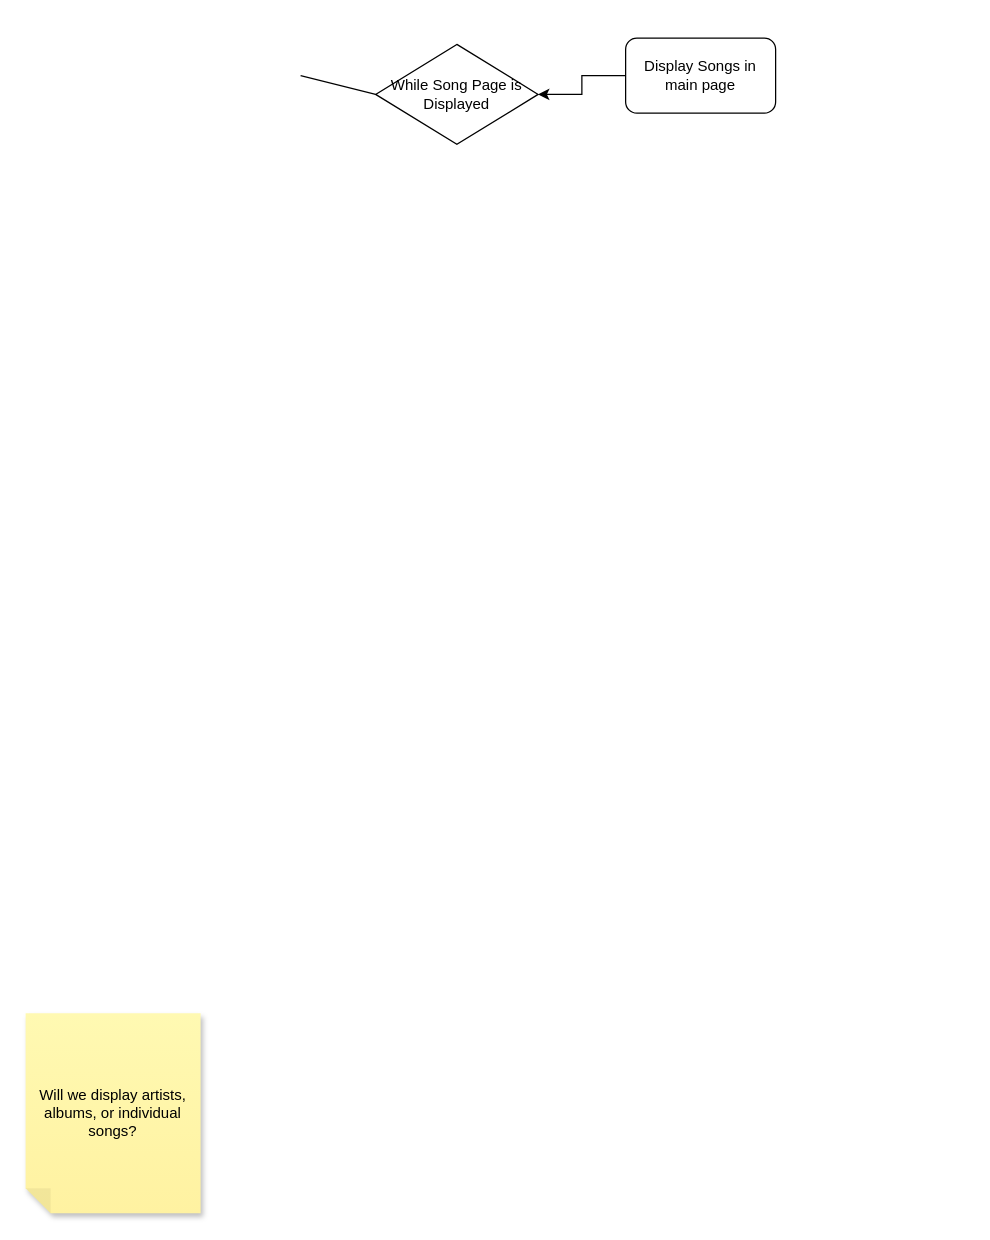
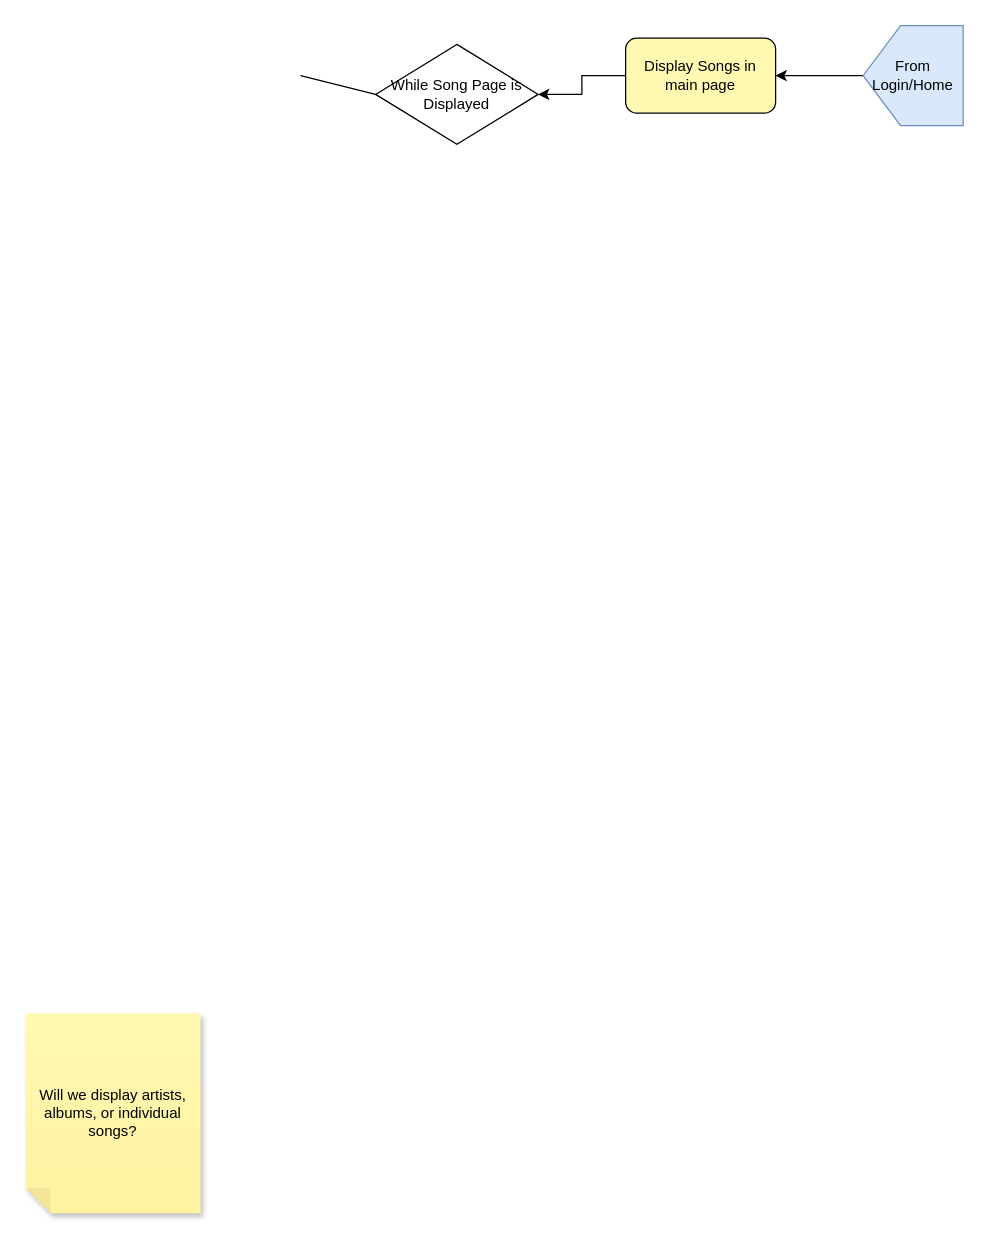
(701, 76) -> (701, 76)
none -> (824, 76)
none -> (913, 76)
